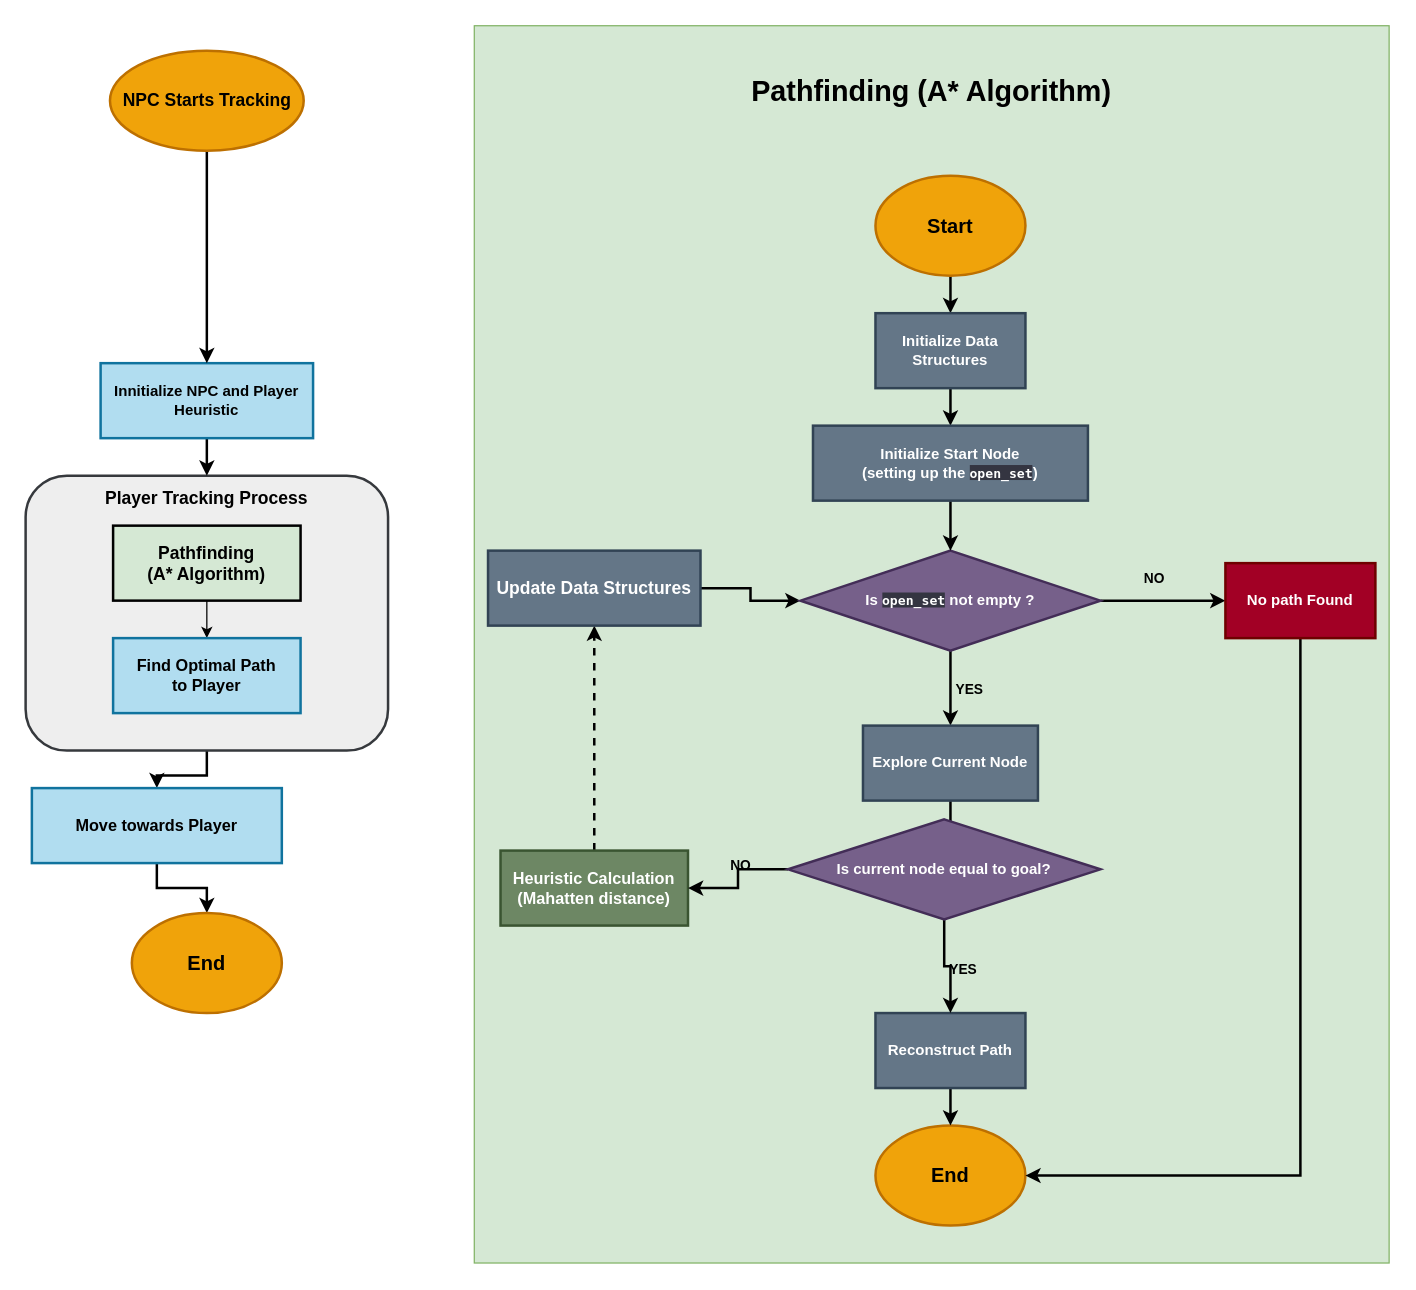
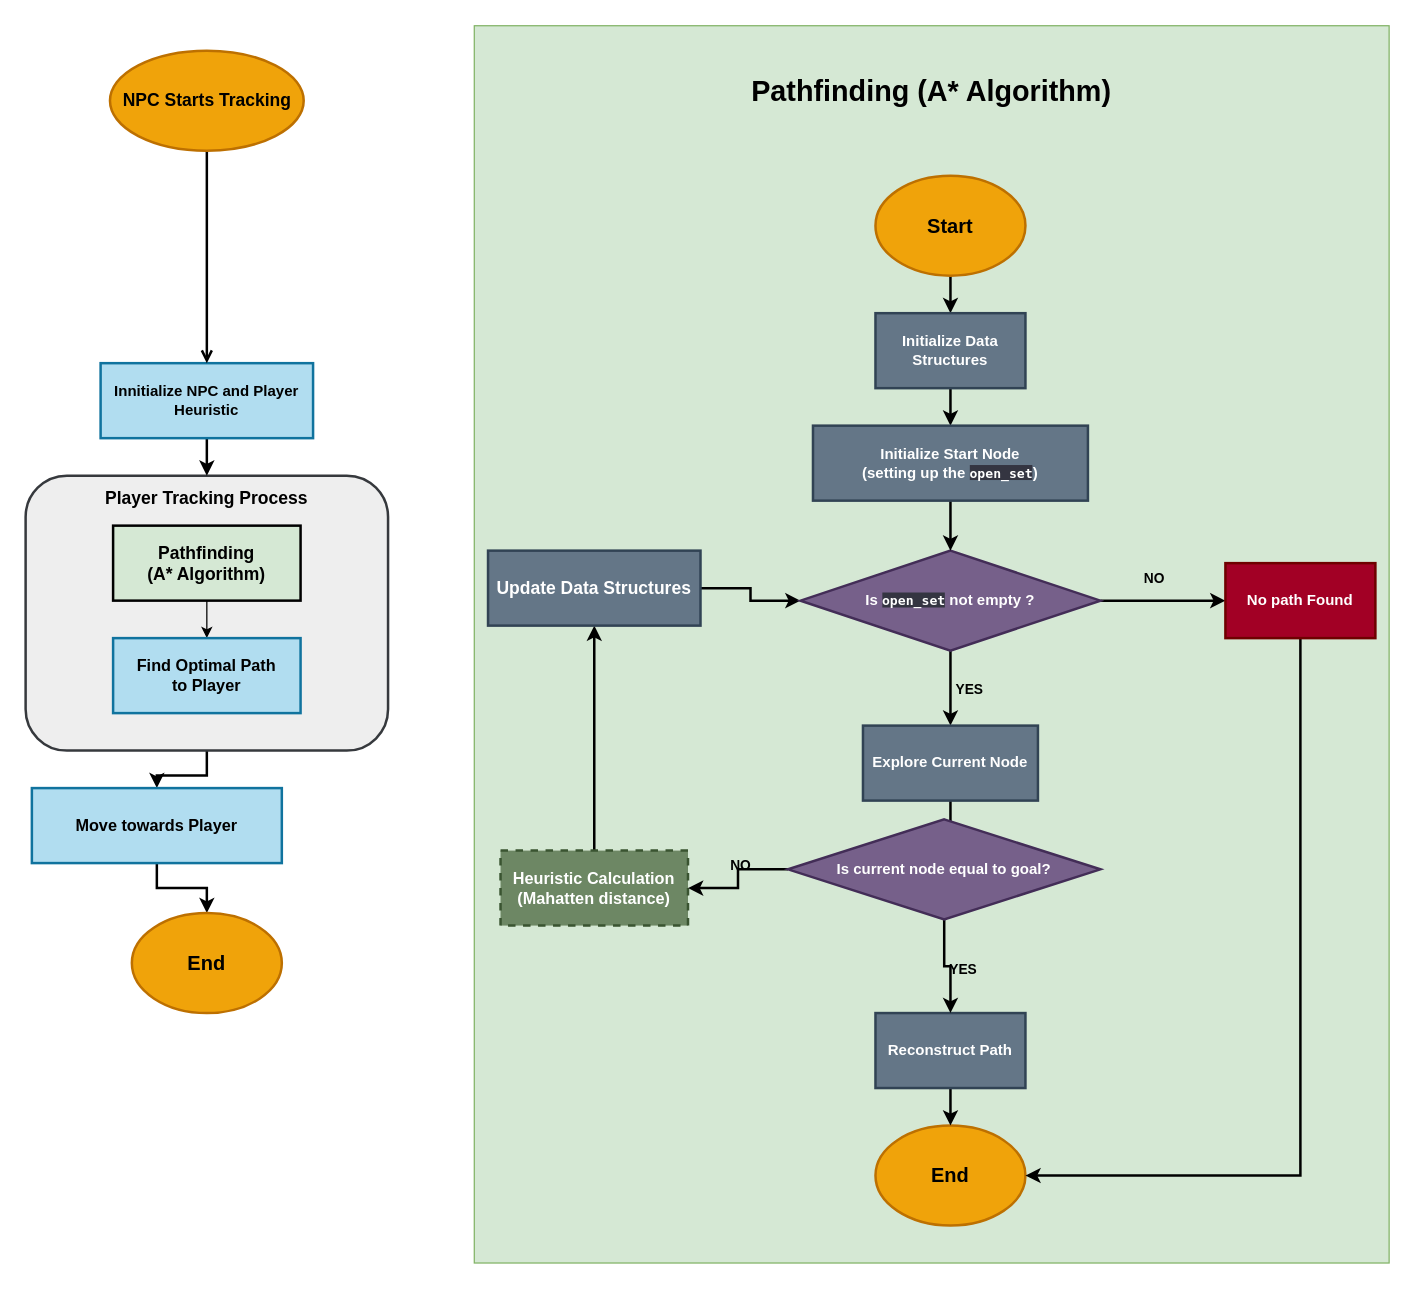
(207, 350) -> (207, 352)
(594, 743) -> (594, 743)
(594, 888) -> (594, 888)
